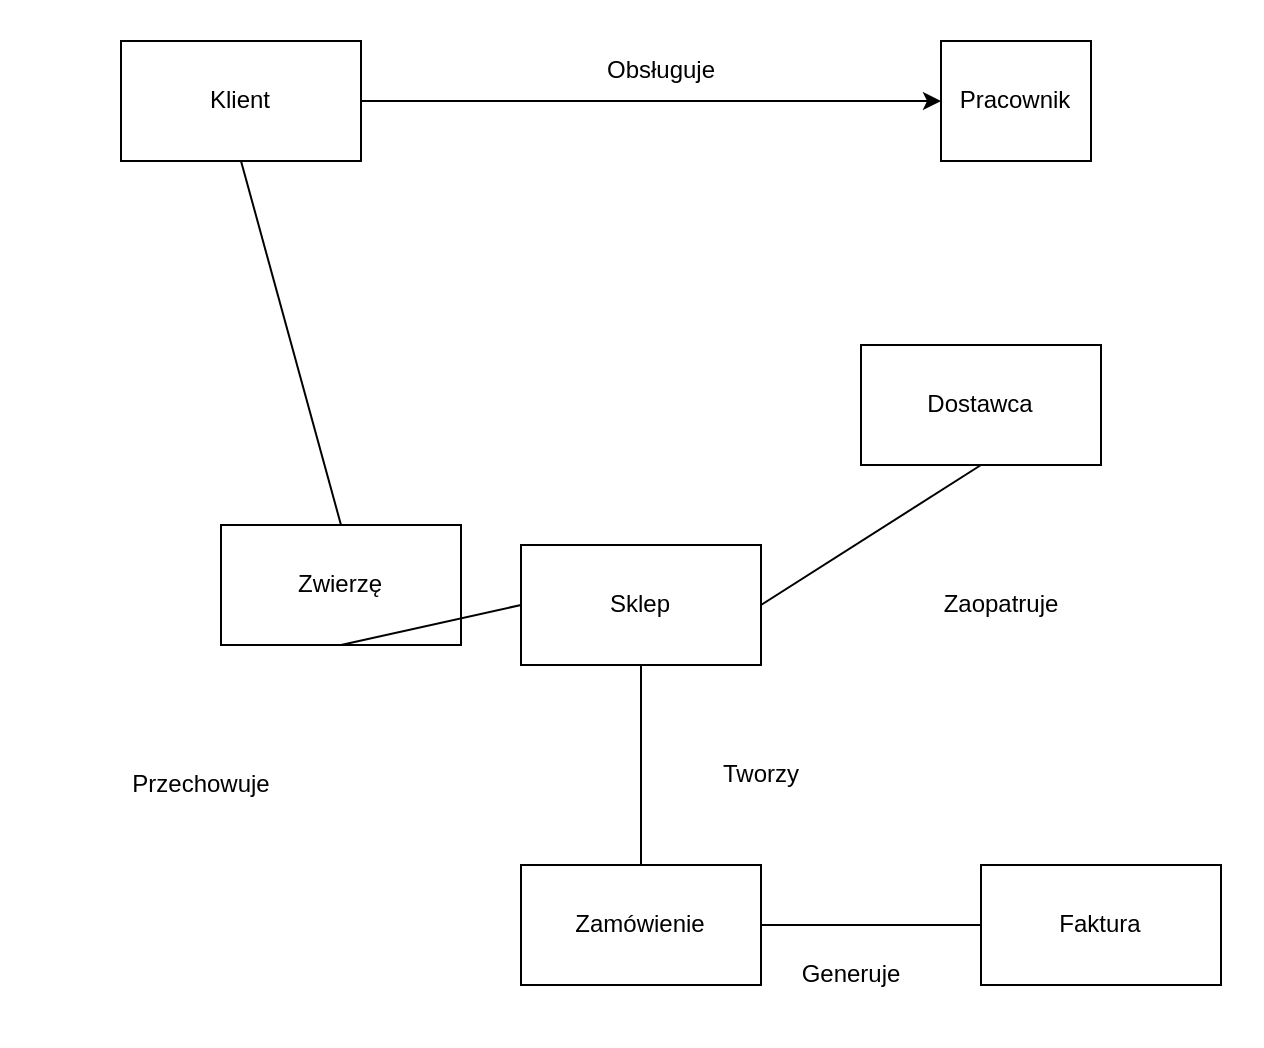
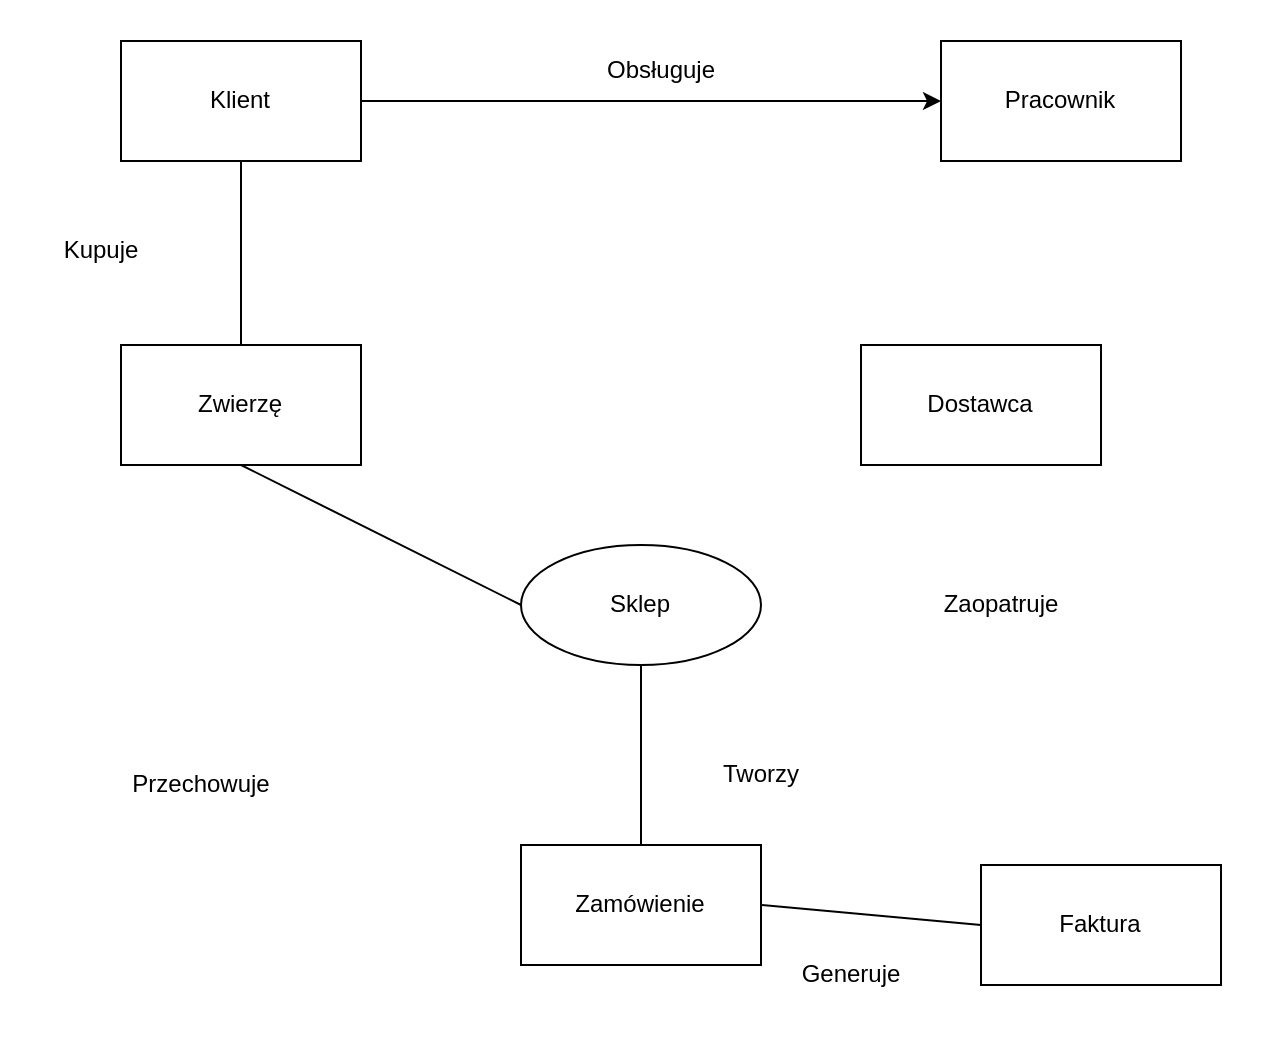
(1016, 101) -> (1061, 101)
none -> (101, 251)
(871, 535) -> none
(341, 585) -> (241, 405)
(641, 605) -> (641, 605)
(641, 925) -> (641, 905)
